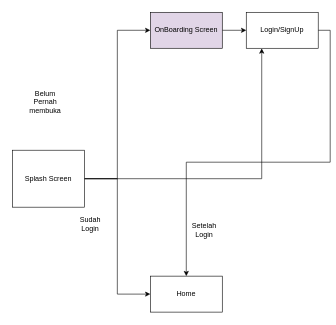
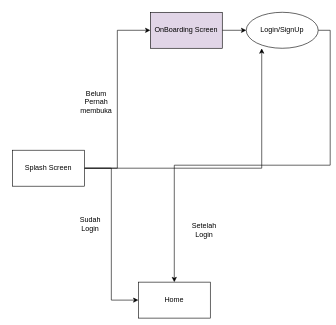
(282, 30) -> (282, 30)
(45, 102) -> (96, 102)
(48, 179) -> (48, 168)
(186, 294) -> (174, 300)
